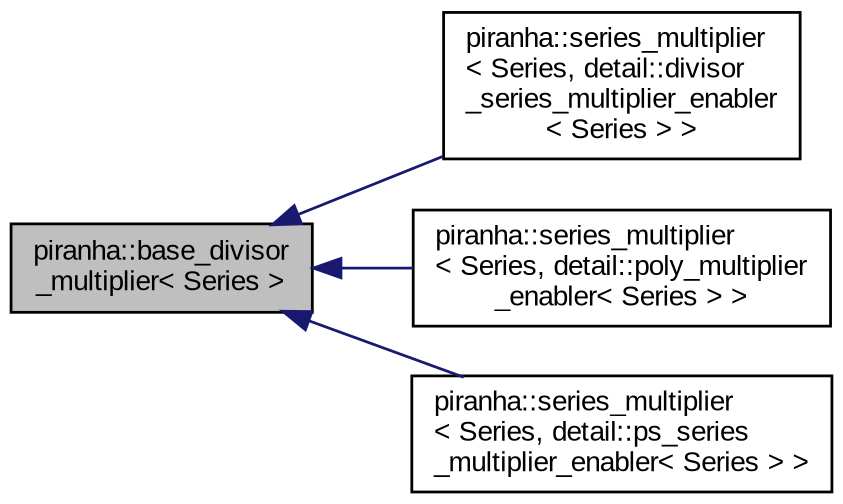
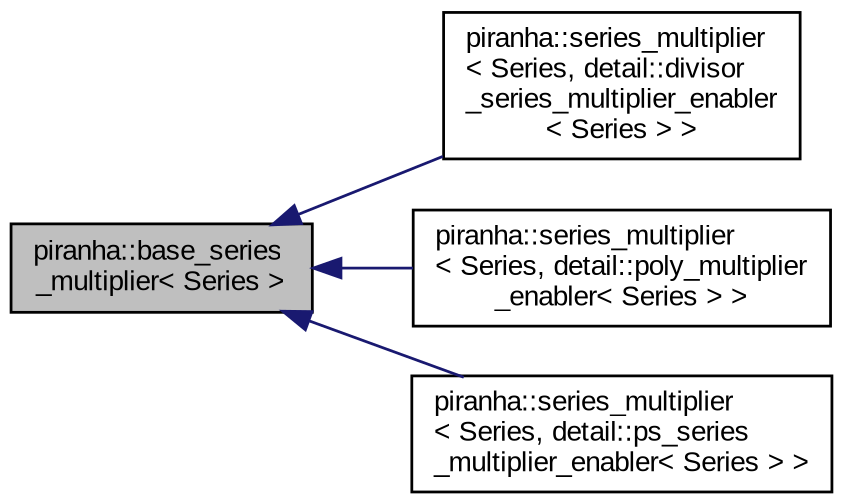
(162, 268) -> (162, 268)
